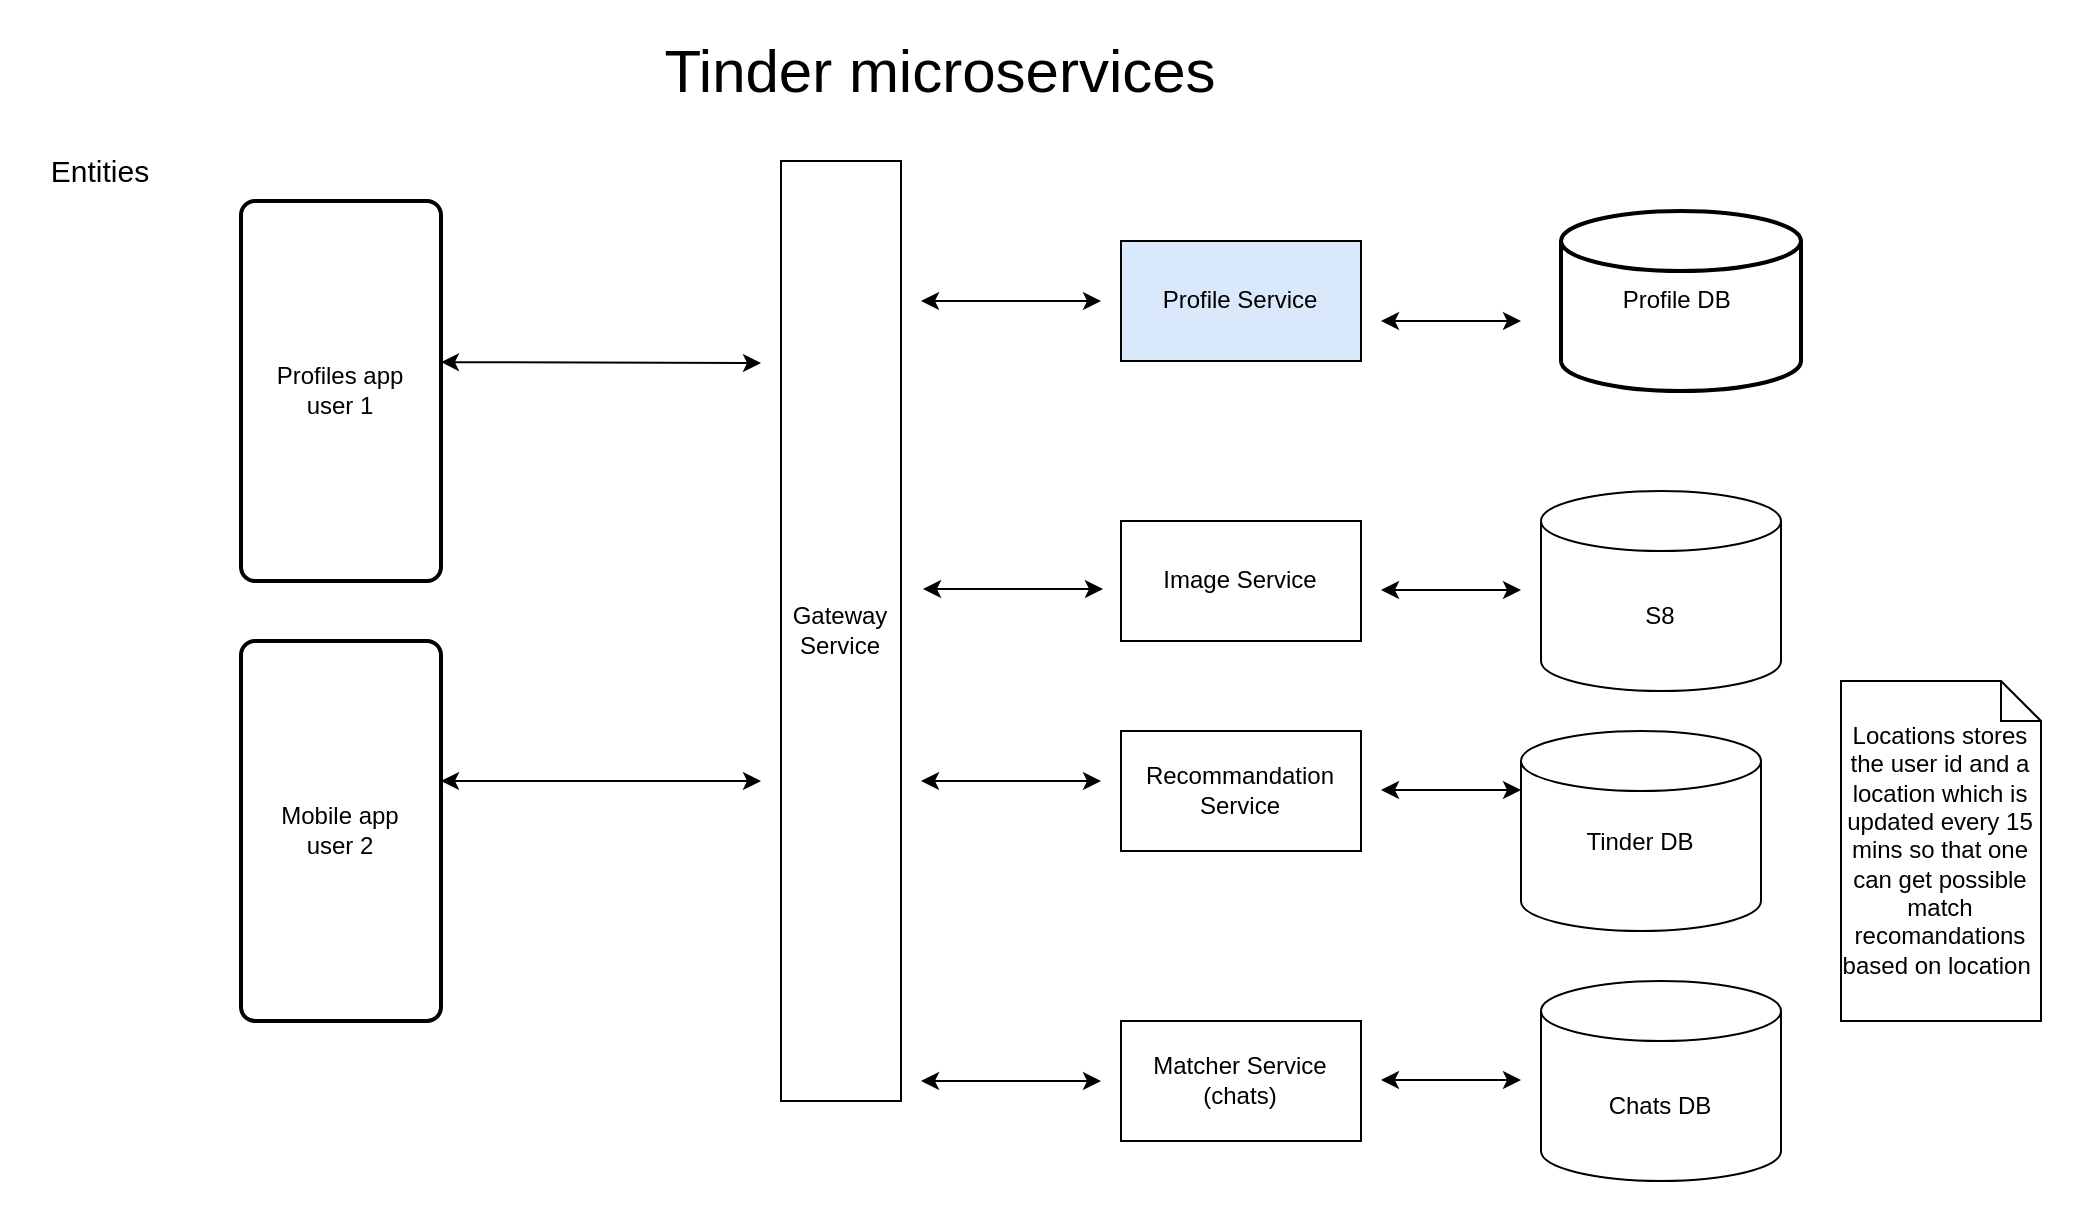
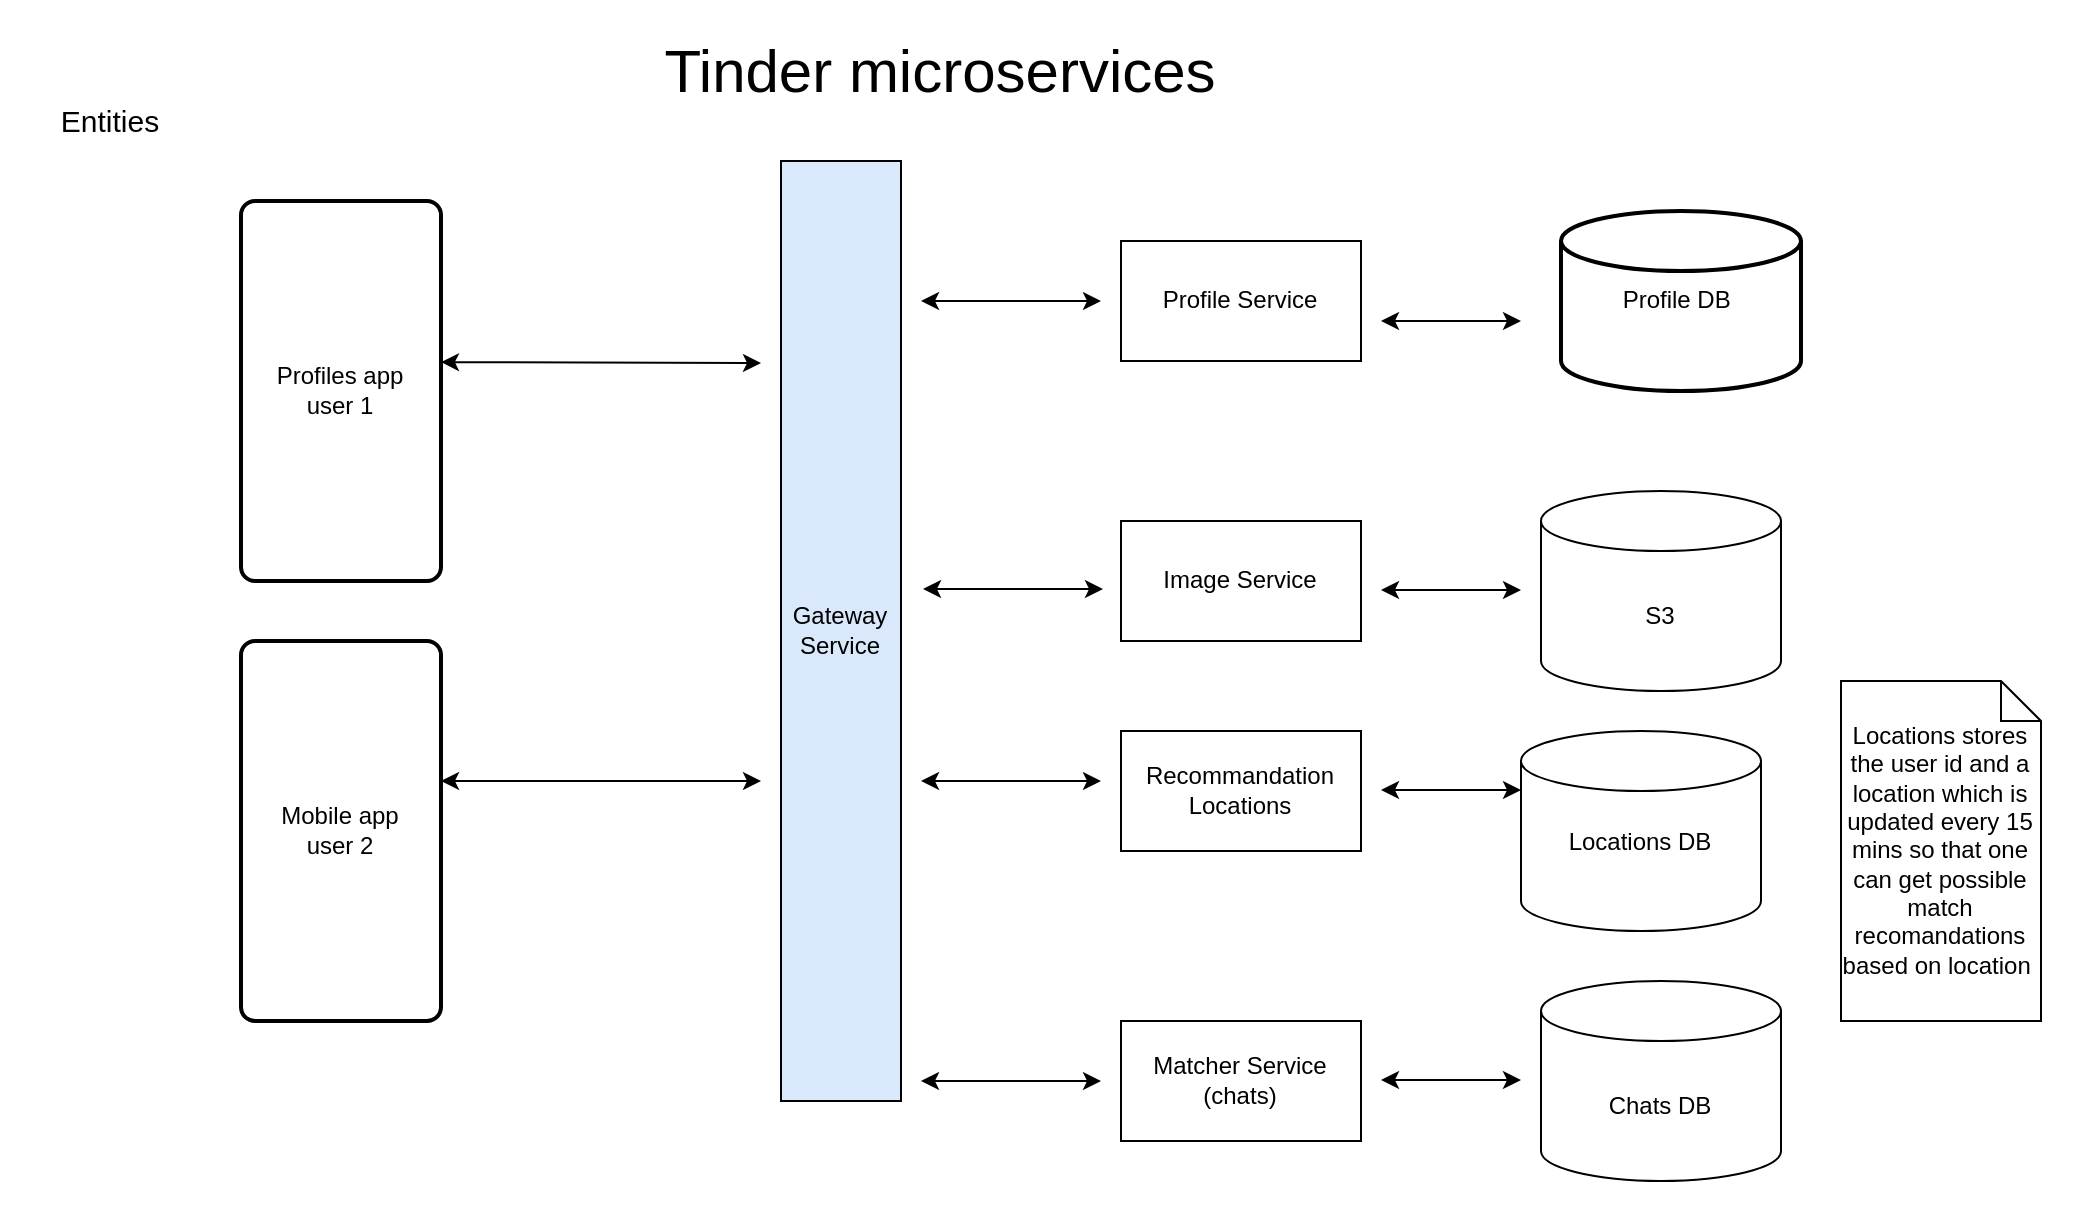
(101, 171) -> (111, 121)
(1241, 301) -> (1241, 301)
(1661, 617) -> (1661, 617)
(841, 631) -> (841, 631)
(1241, 791) -> (1241, 791)
(1641, 857) -> (1641, 857)
